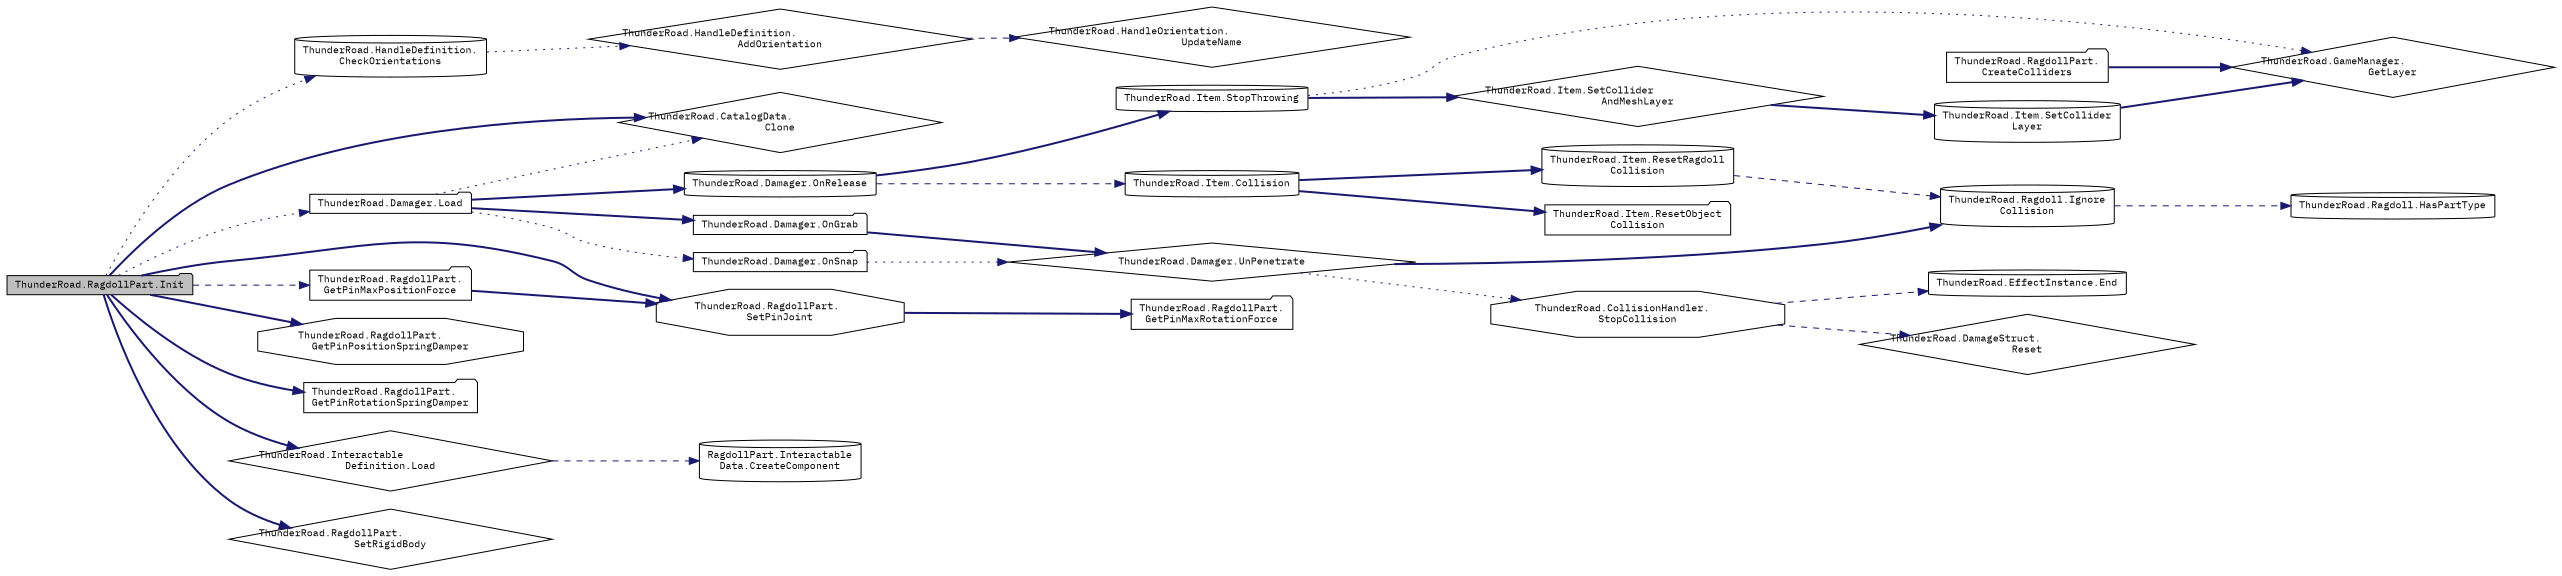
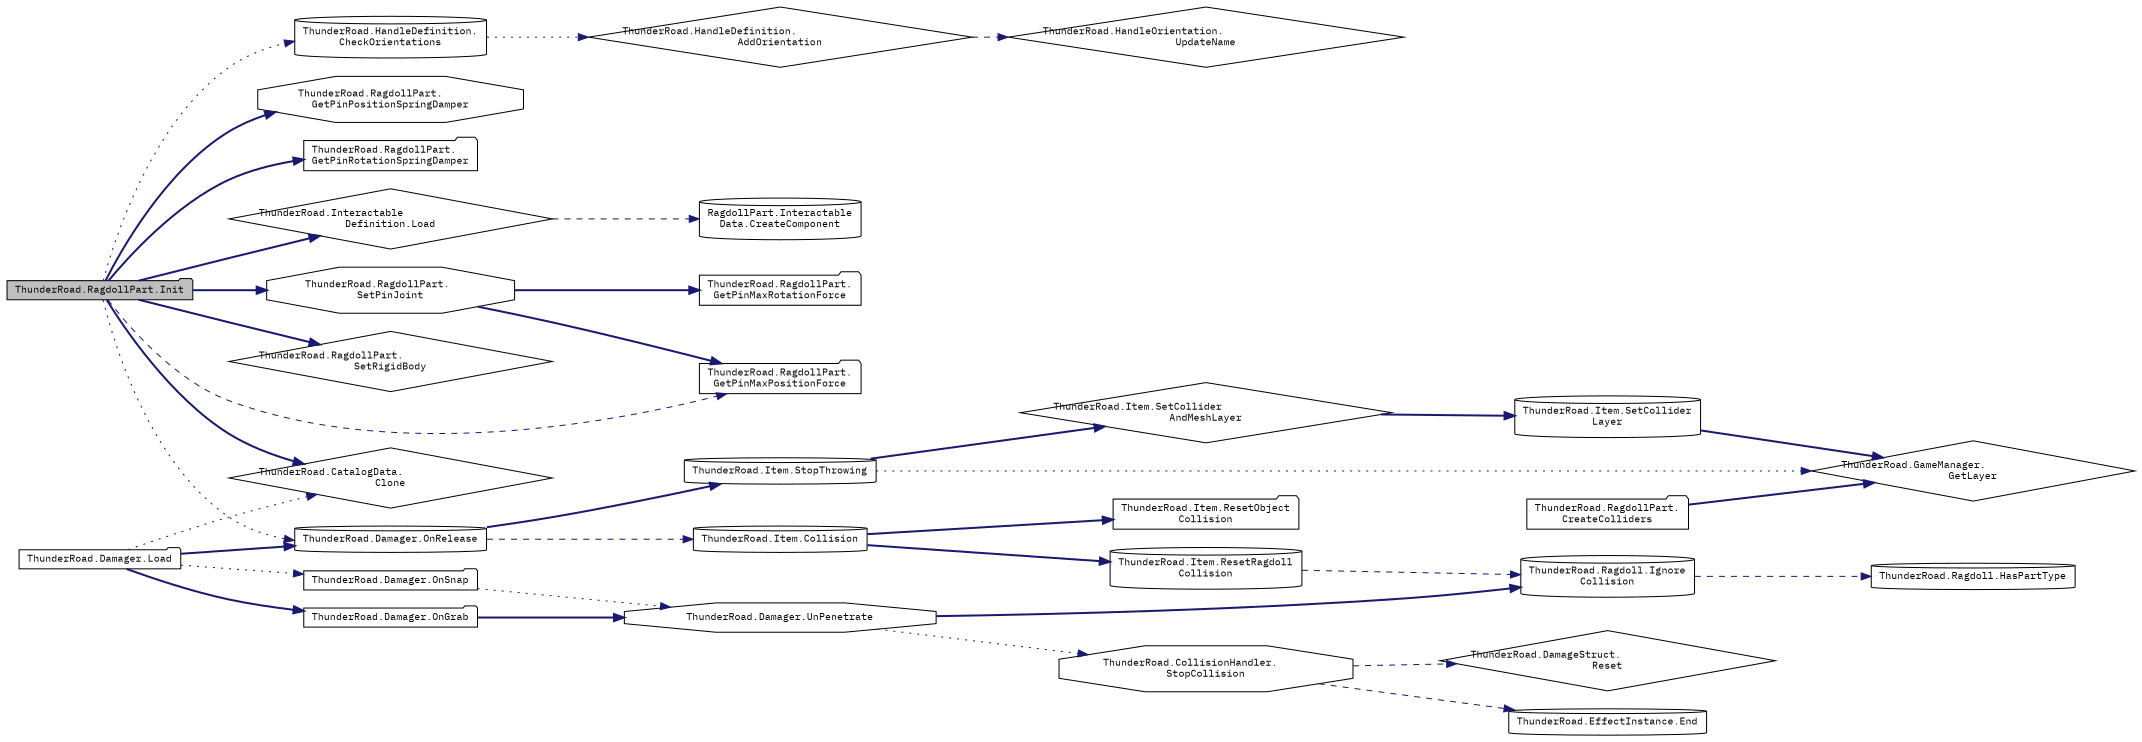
(206, 236) -> (163, 445)
(1212, 262) -> (780, 618)
(559, 297) -> (595, 332)
